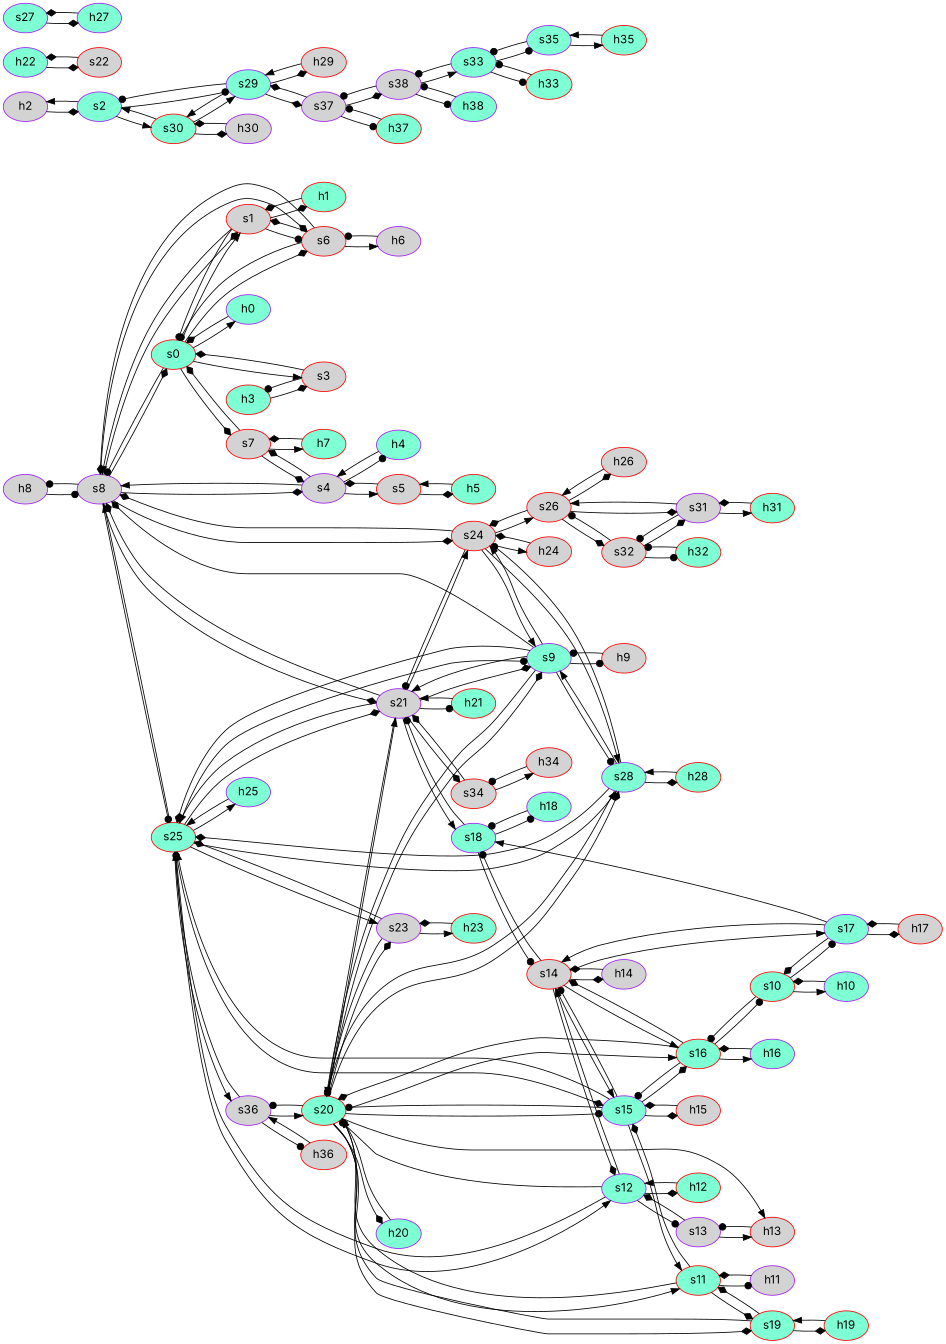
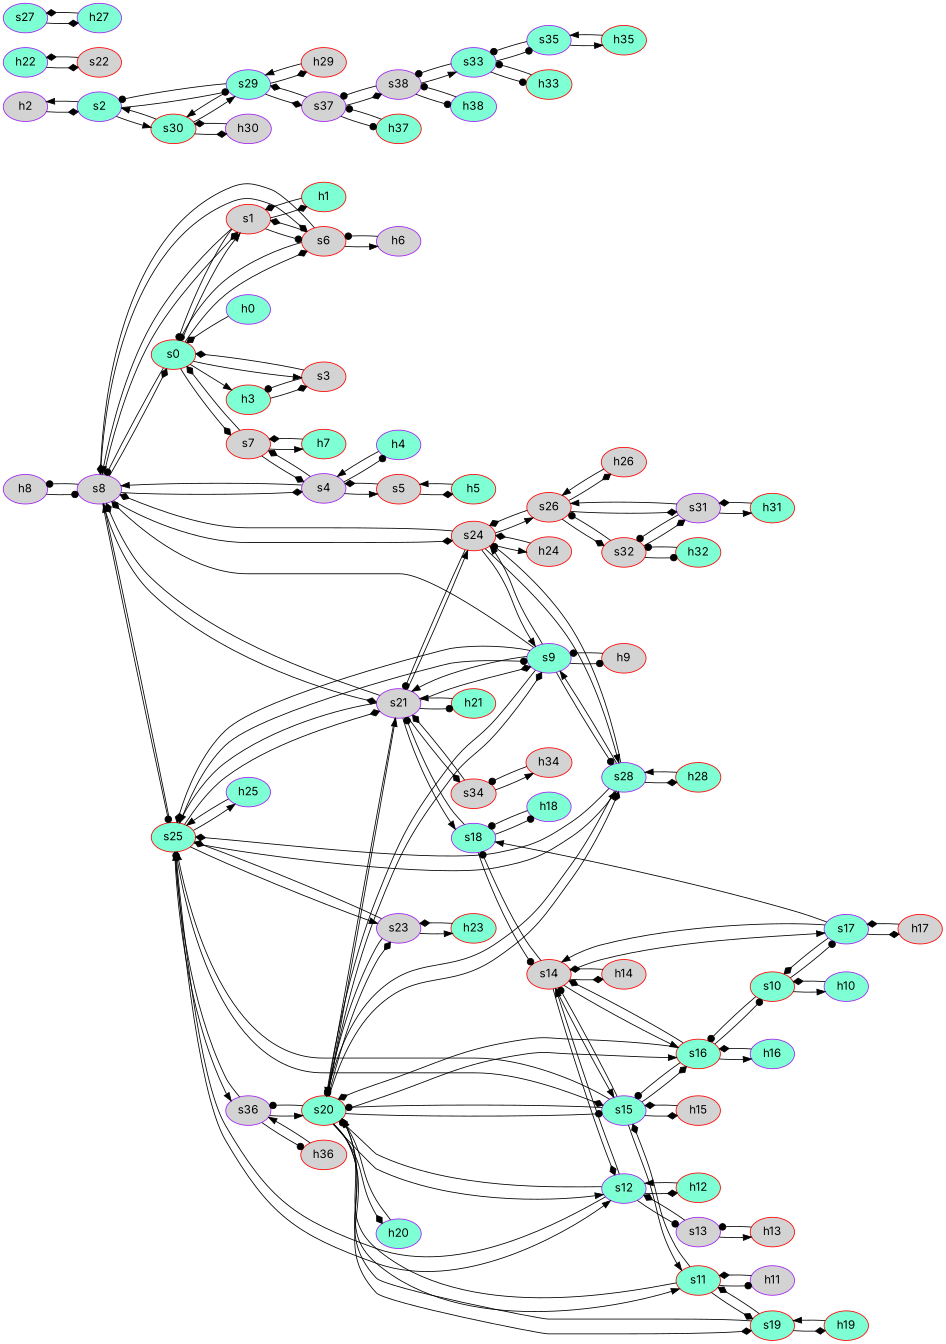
(211, 337) -> (207, 375)
(624, 974) -> (624, 974)
(562, 1150) -> (453, 1192)
